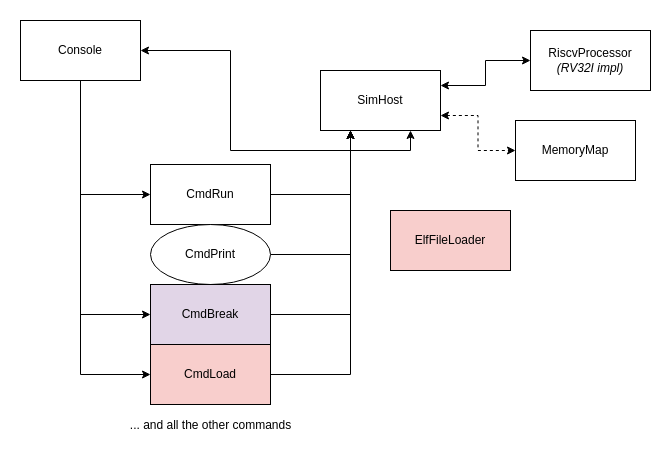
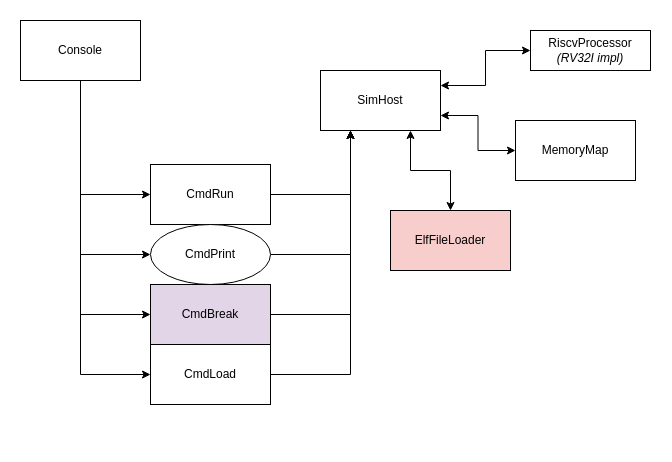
(591, 61) -> (591, 51)
(478, 134) -> (478, 134)
(231, 151) -> (436, 171)
none -> (113, 255)
(211, 375) -> (211, 375)
(211, 426) -> none
